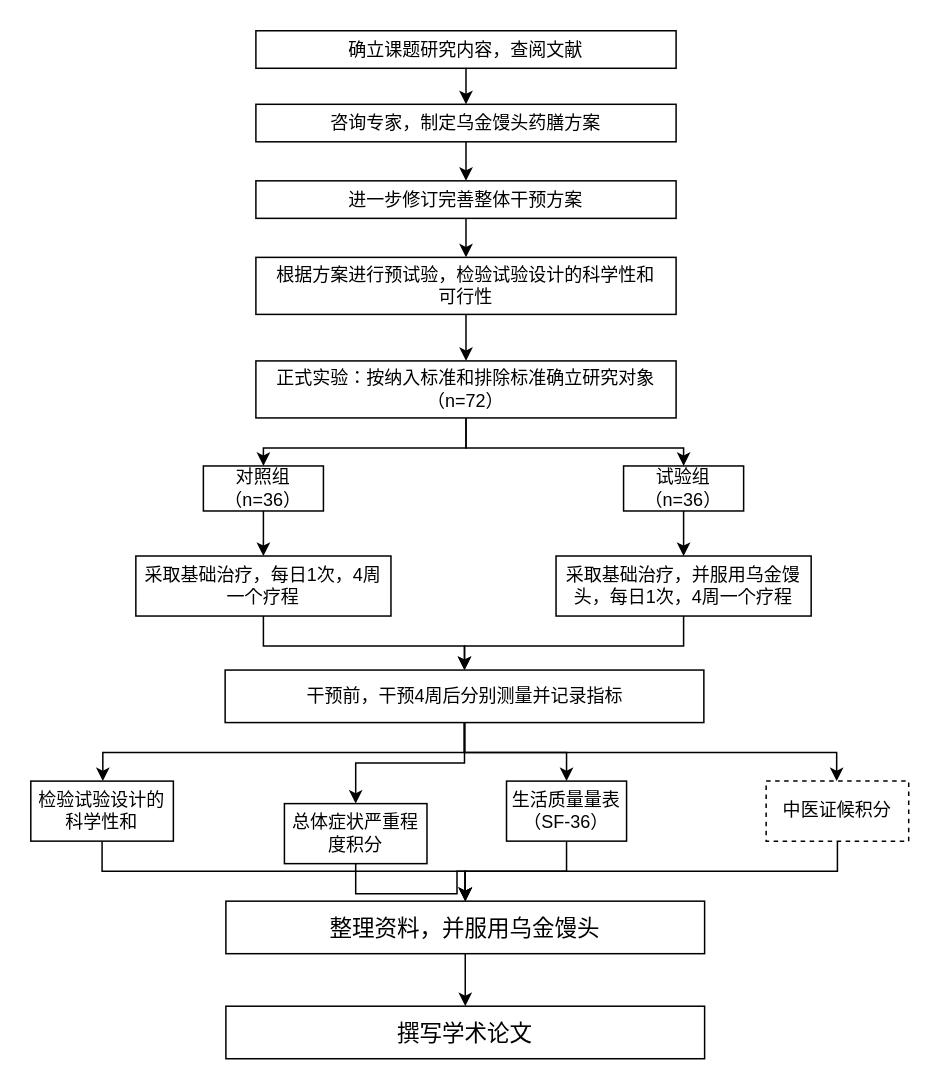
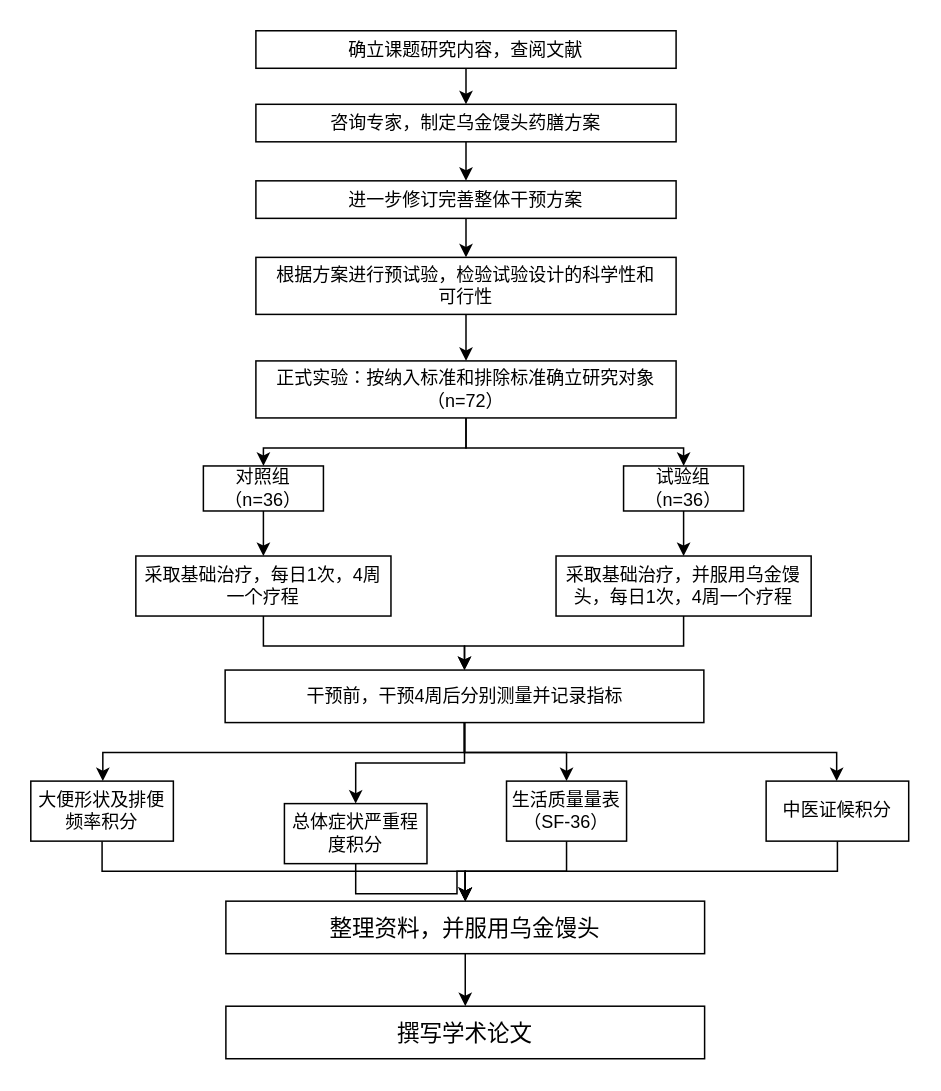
(102, 811) -> (102, 811)
(837, 811) -> (837, 811)
